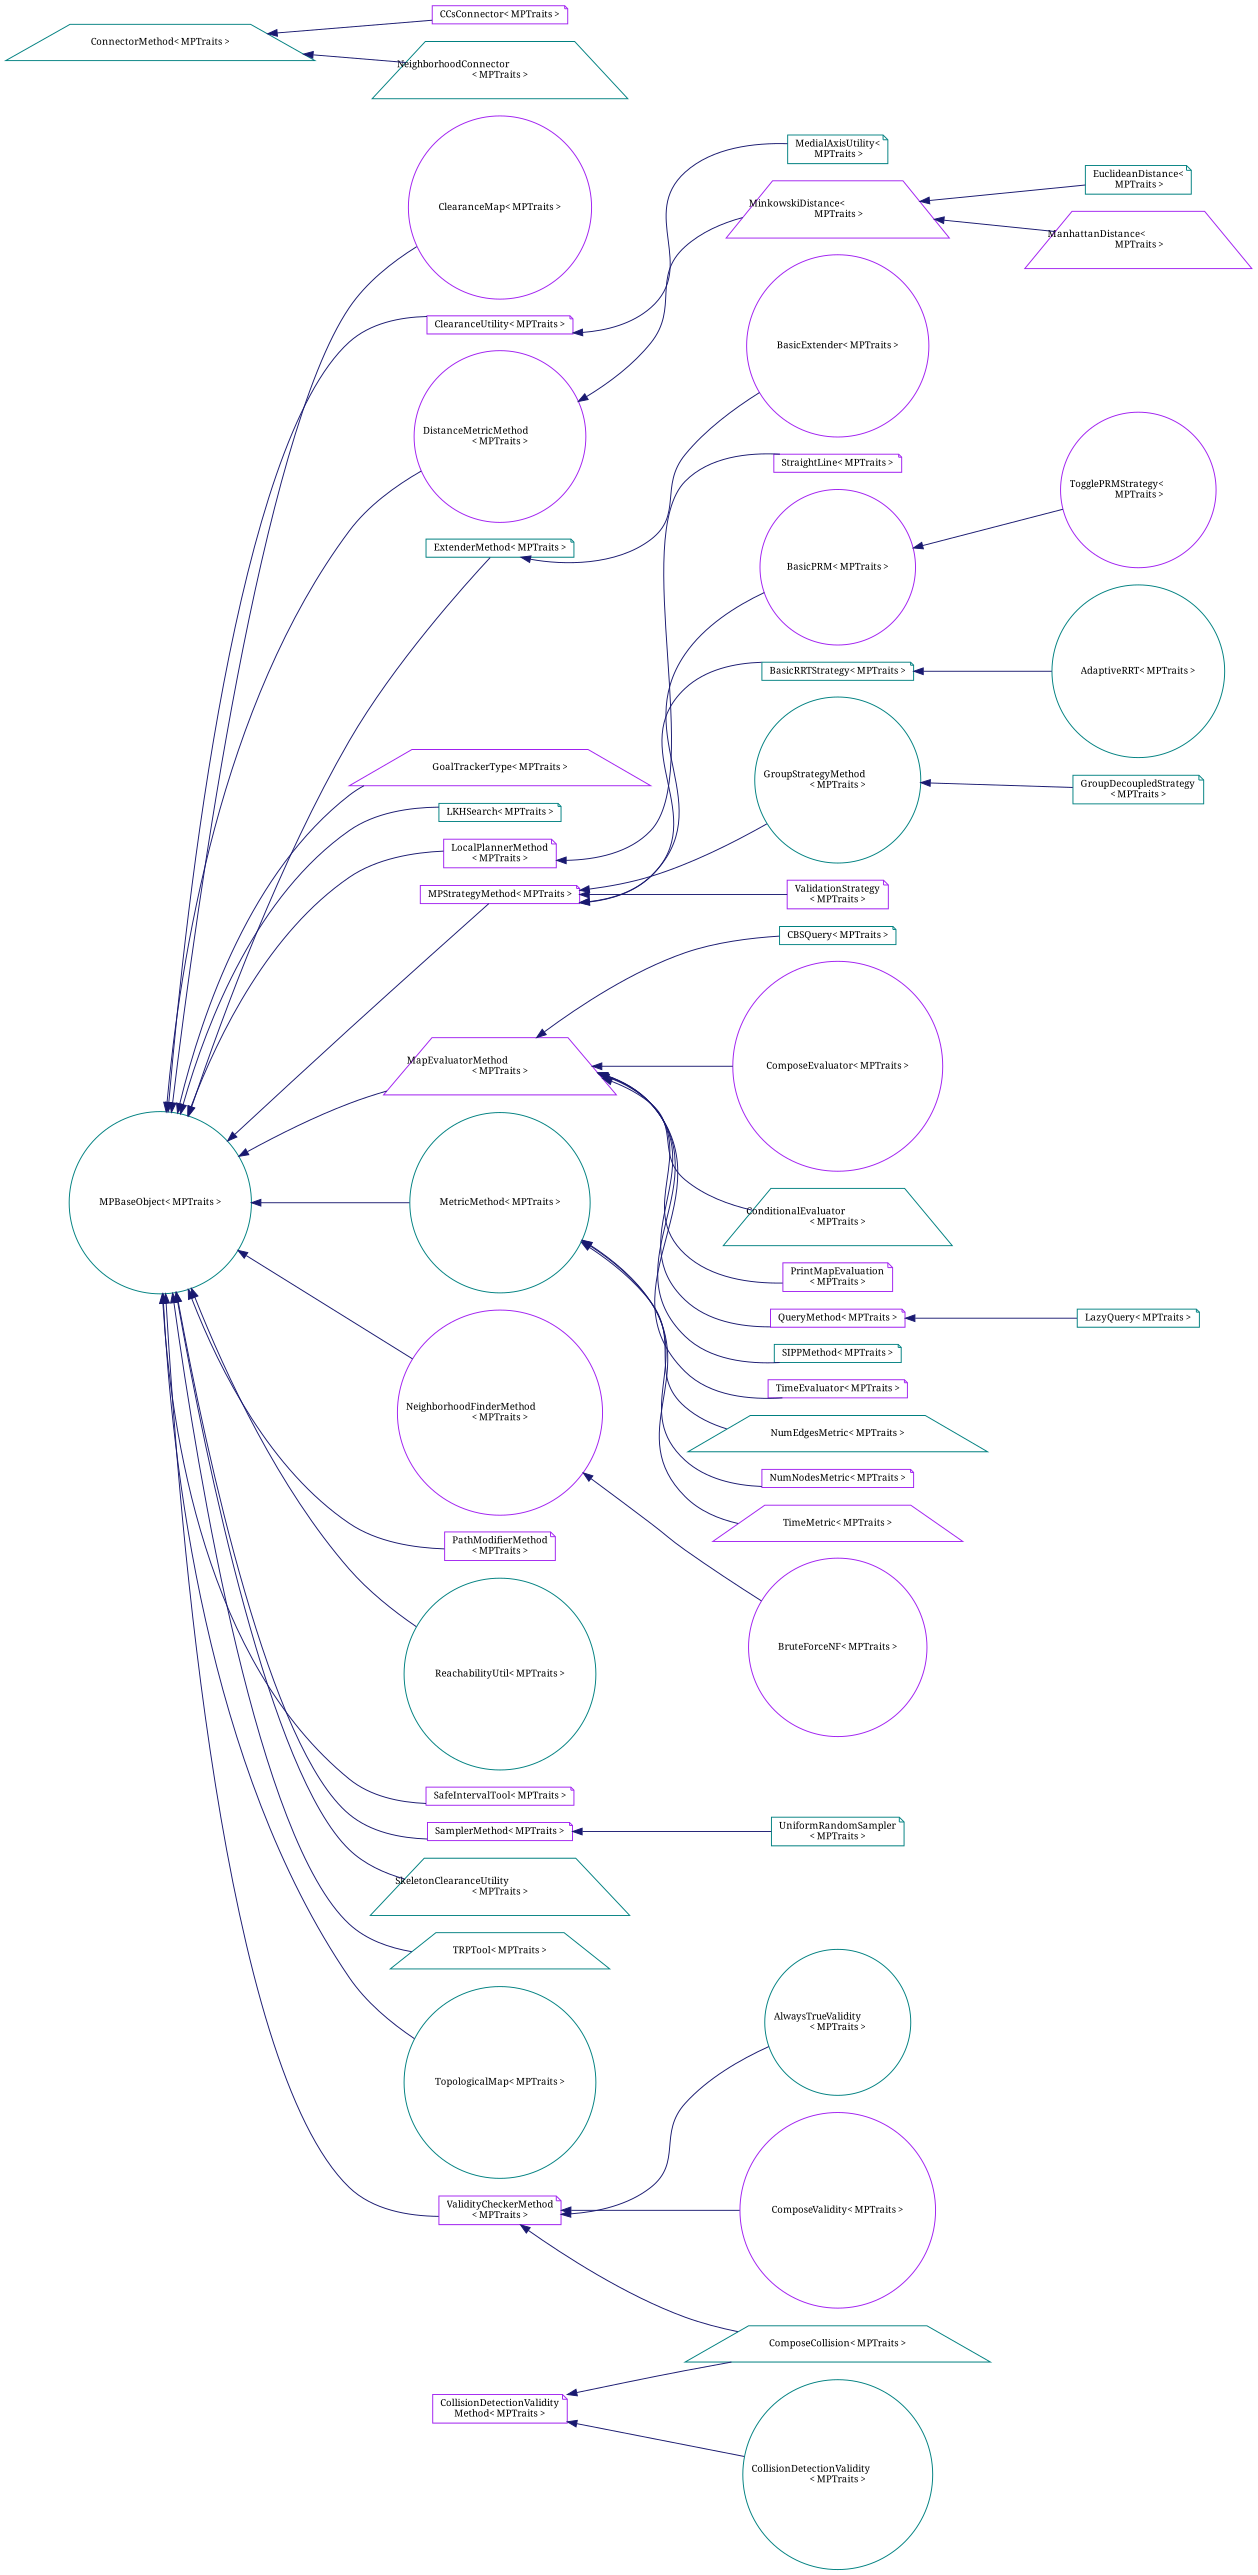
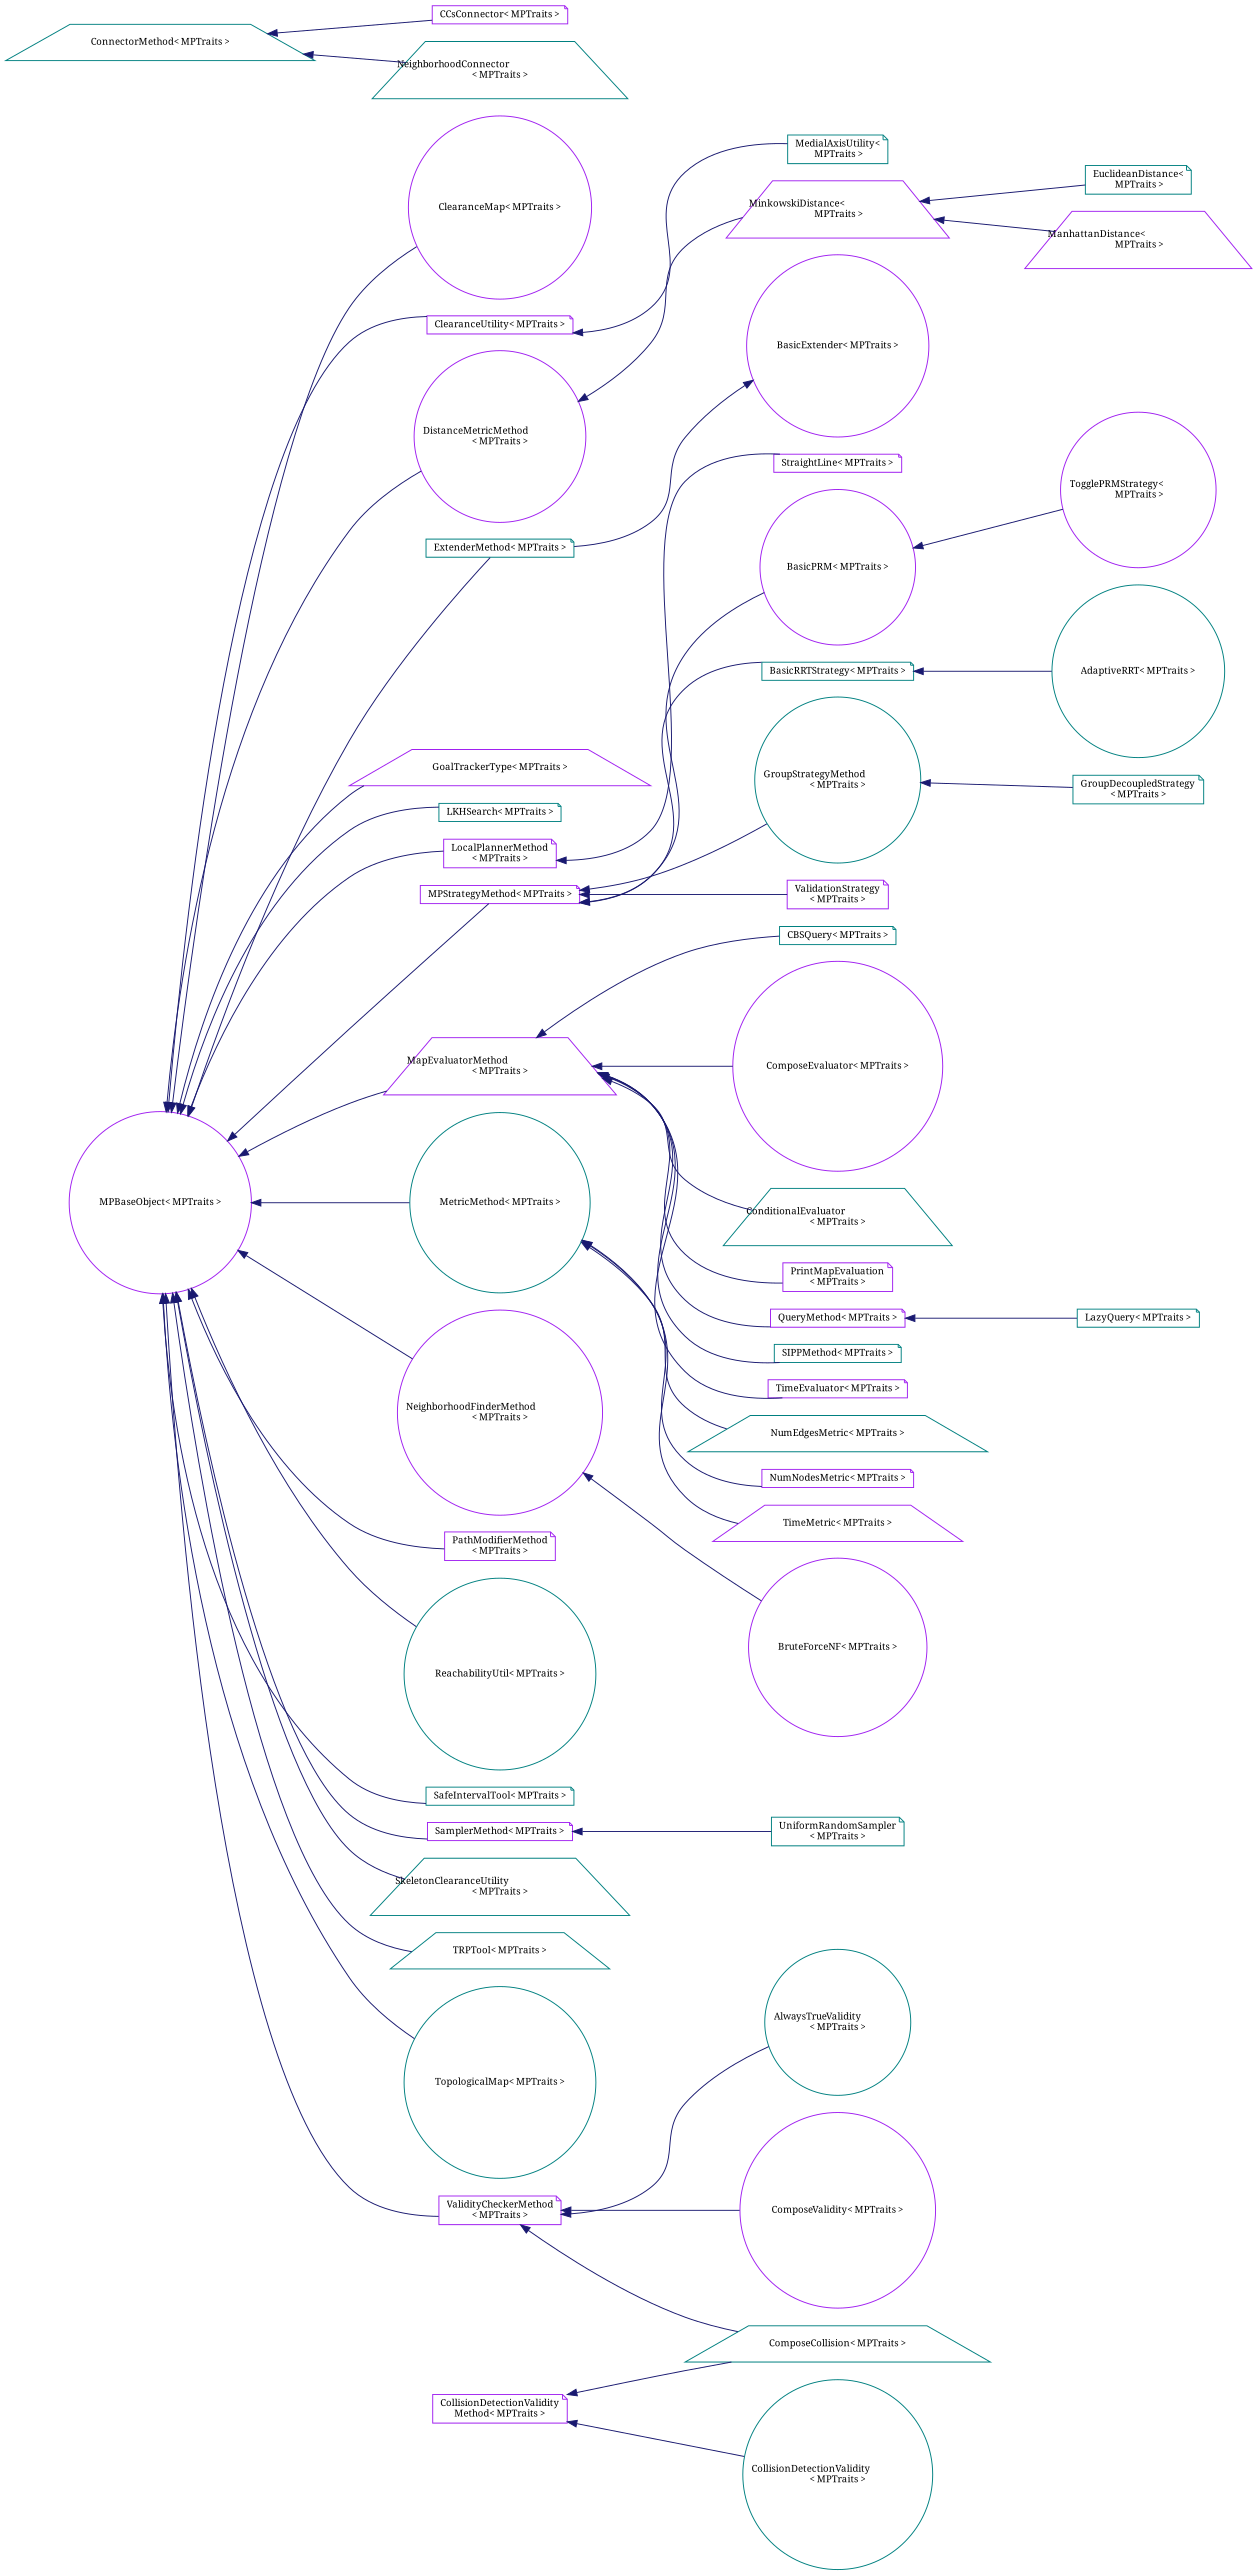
(658, 533) -> (670, 482)
(160, 1203) -> (160, 1203)
(500, 1796) -> (500, 1796)
